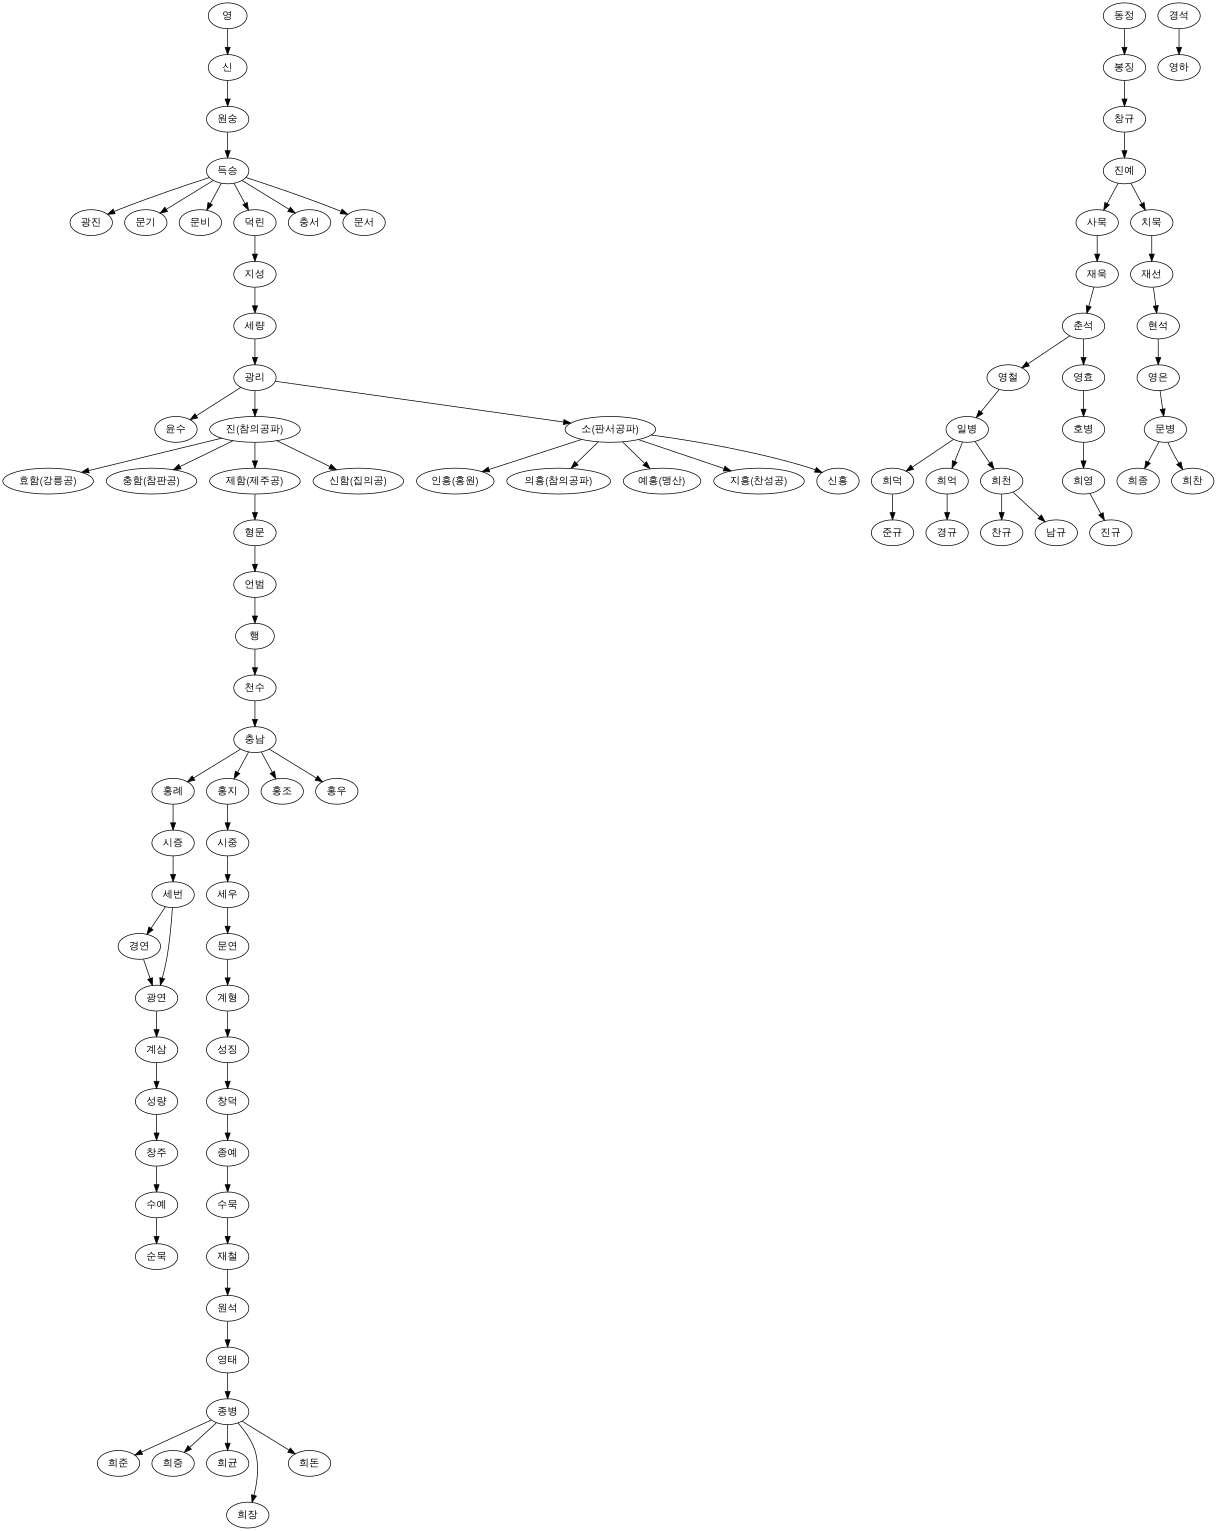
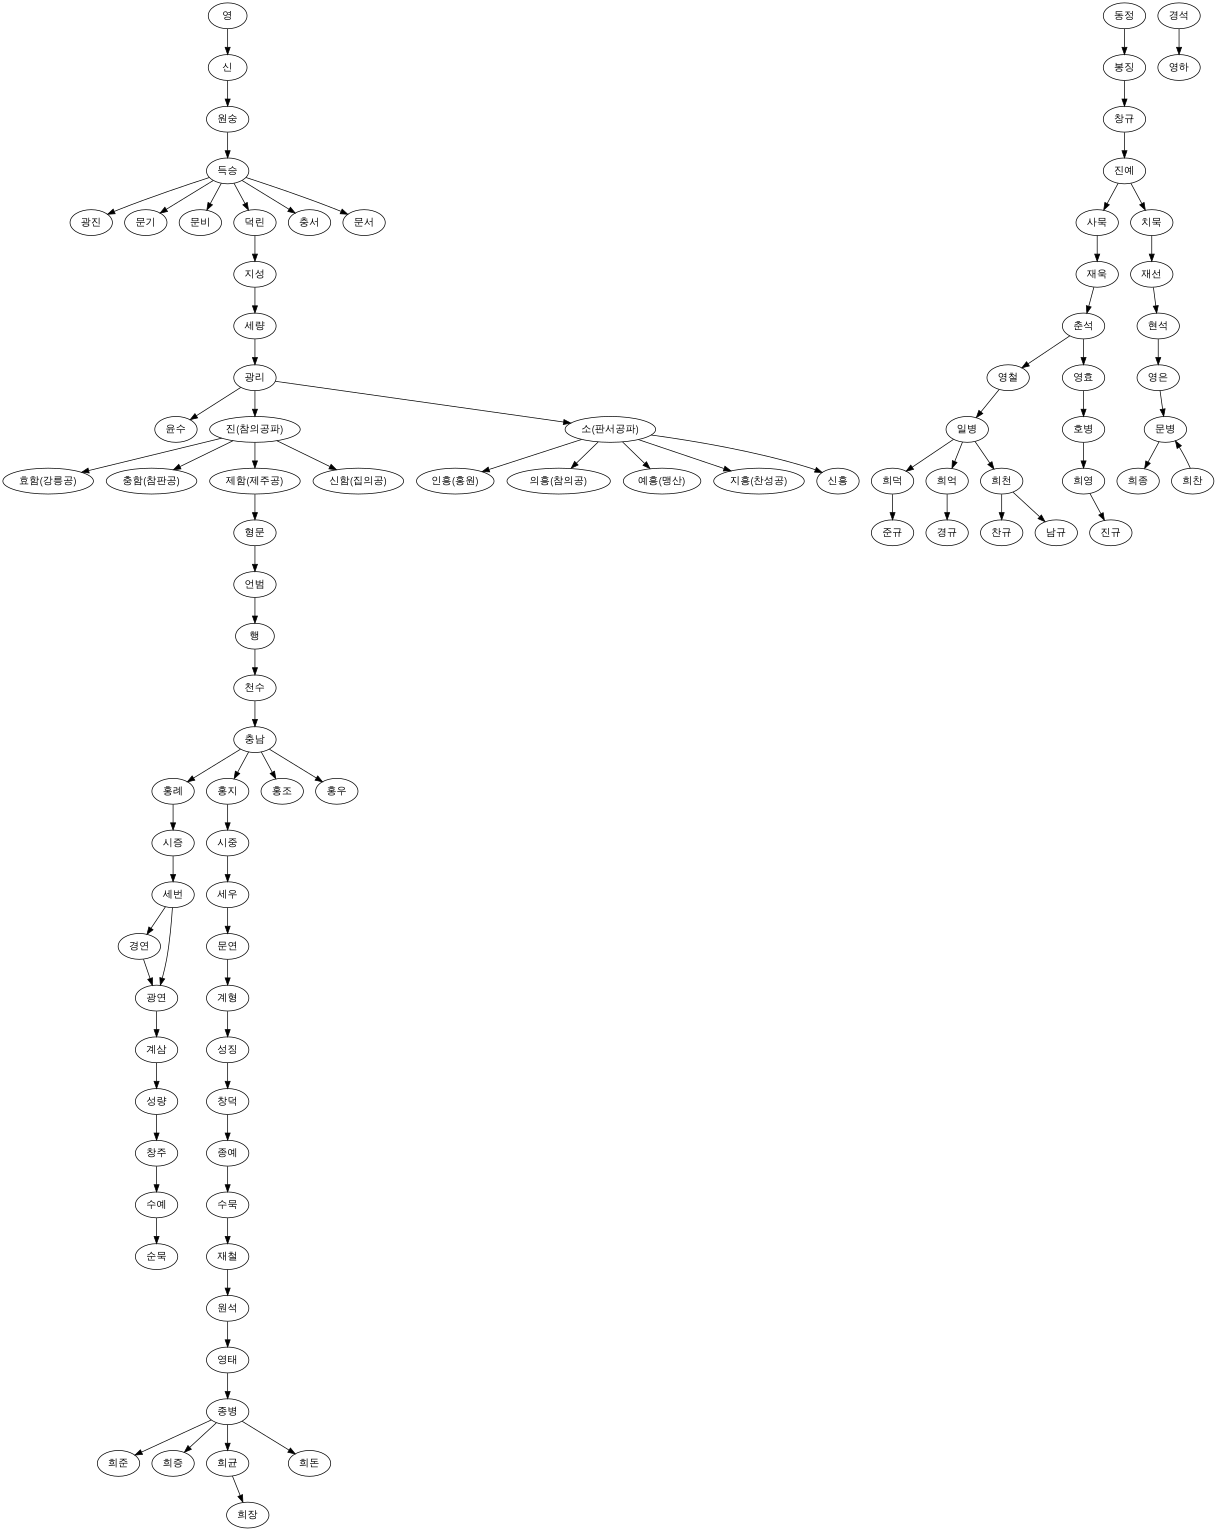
(1173, 453) -> (1185, 457)
(559, 481) -> (559, 481)
(256, 1457) -> (236, 1486)
